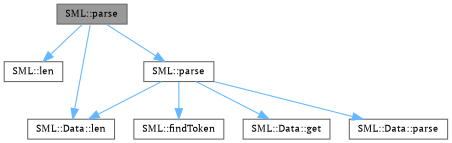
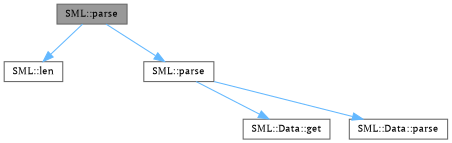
(71, 129) -> none
(179, 129) -> none
